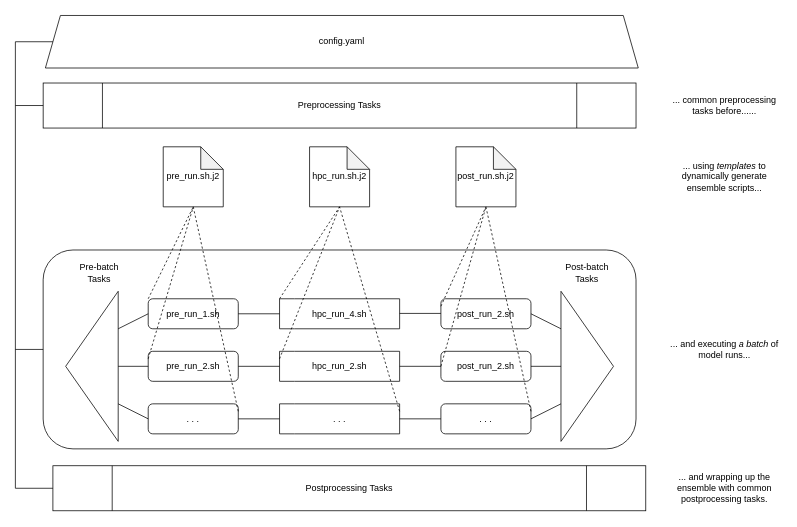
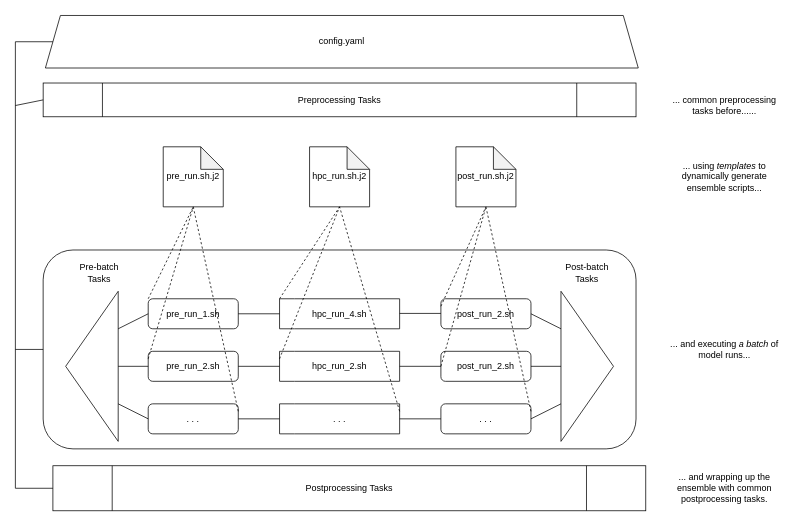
(339, 105) -> (339, 100)
